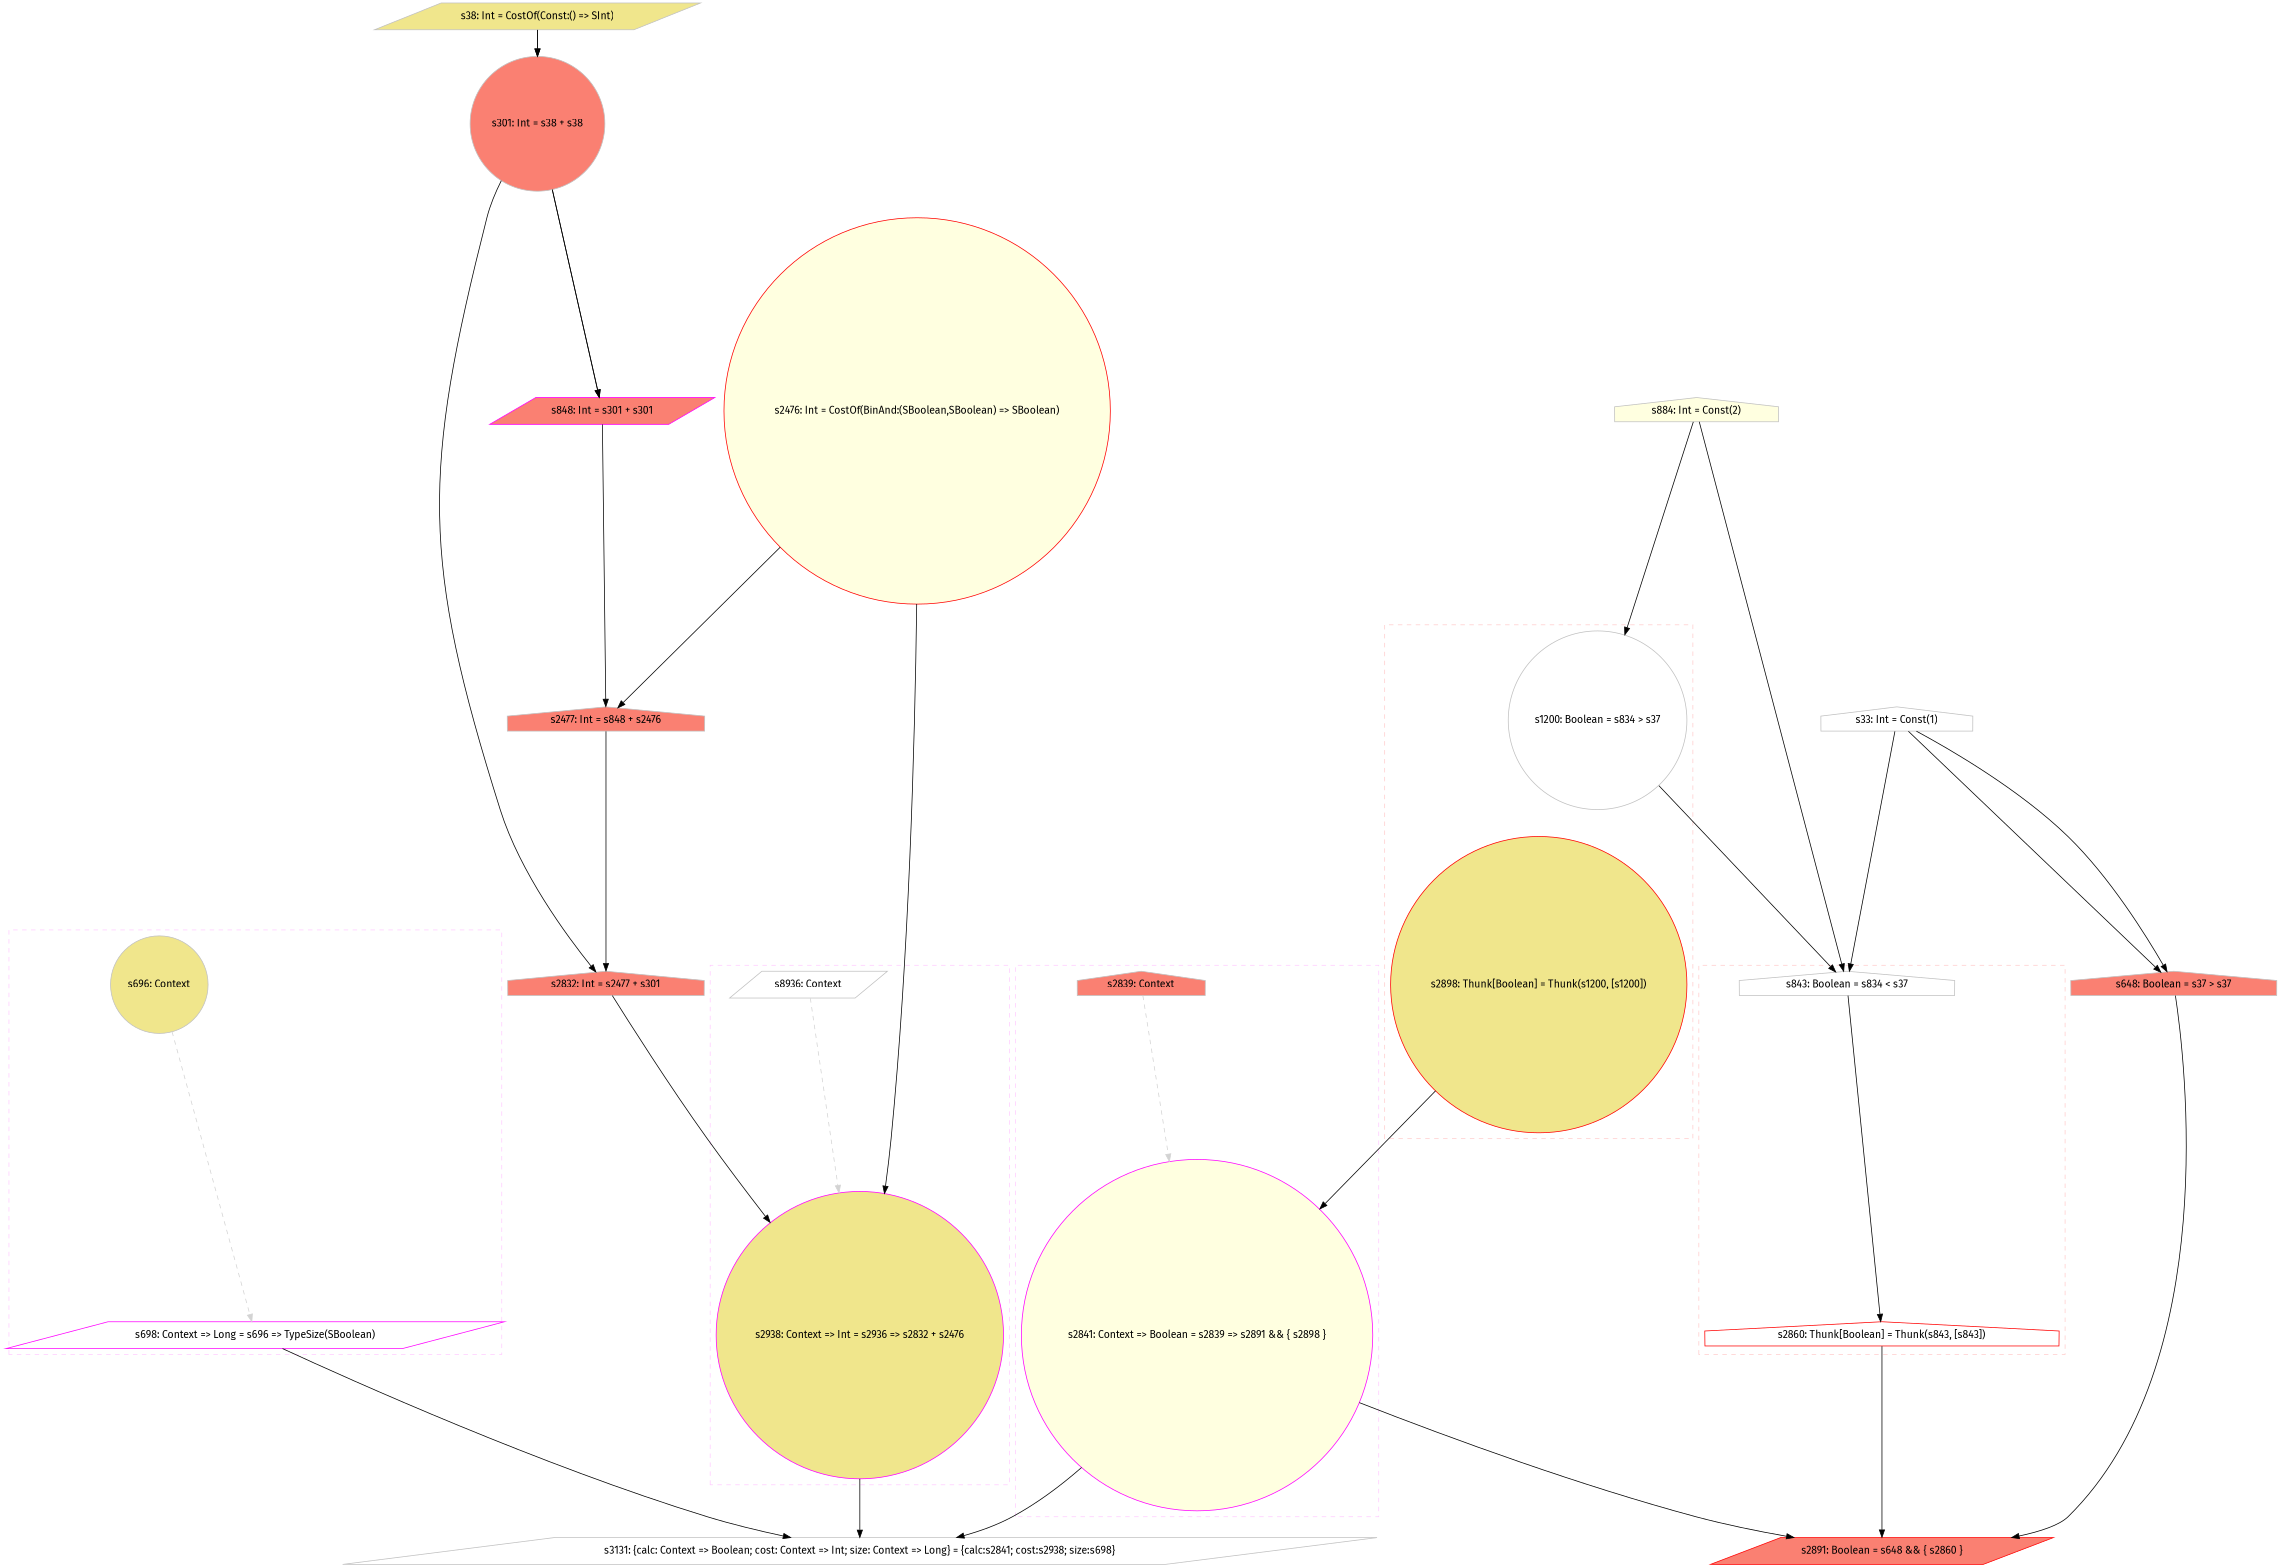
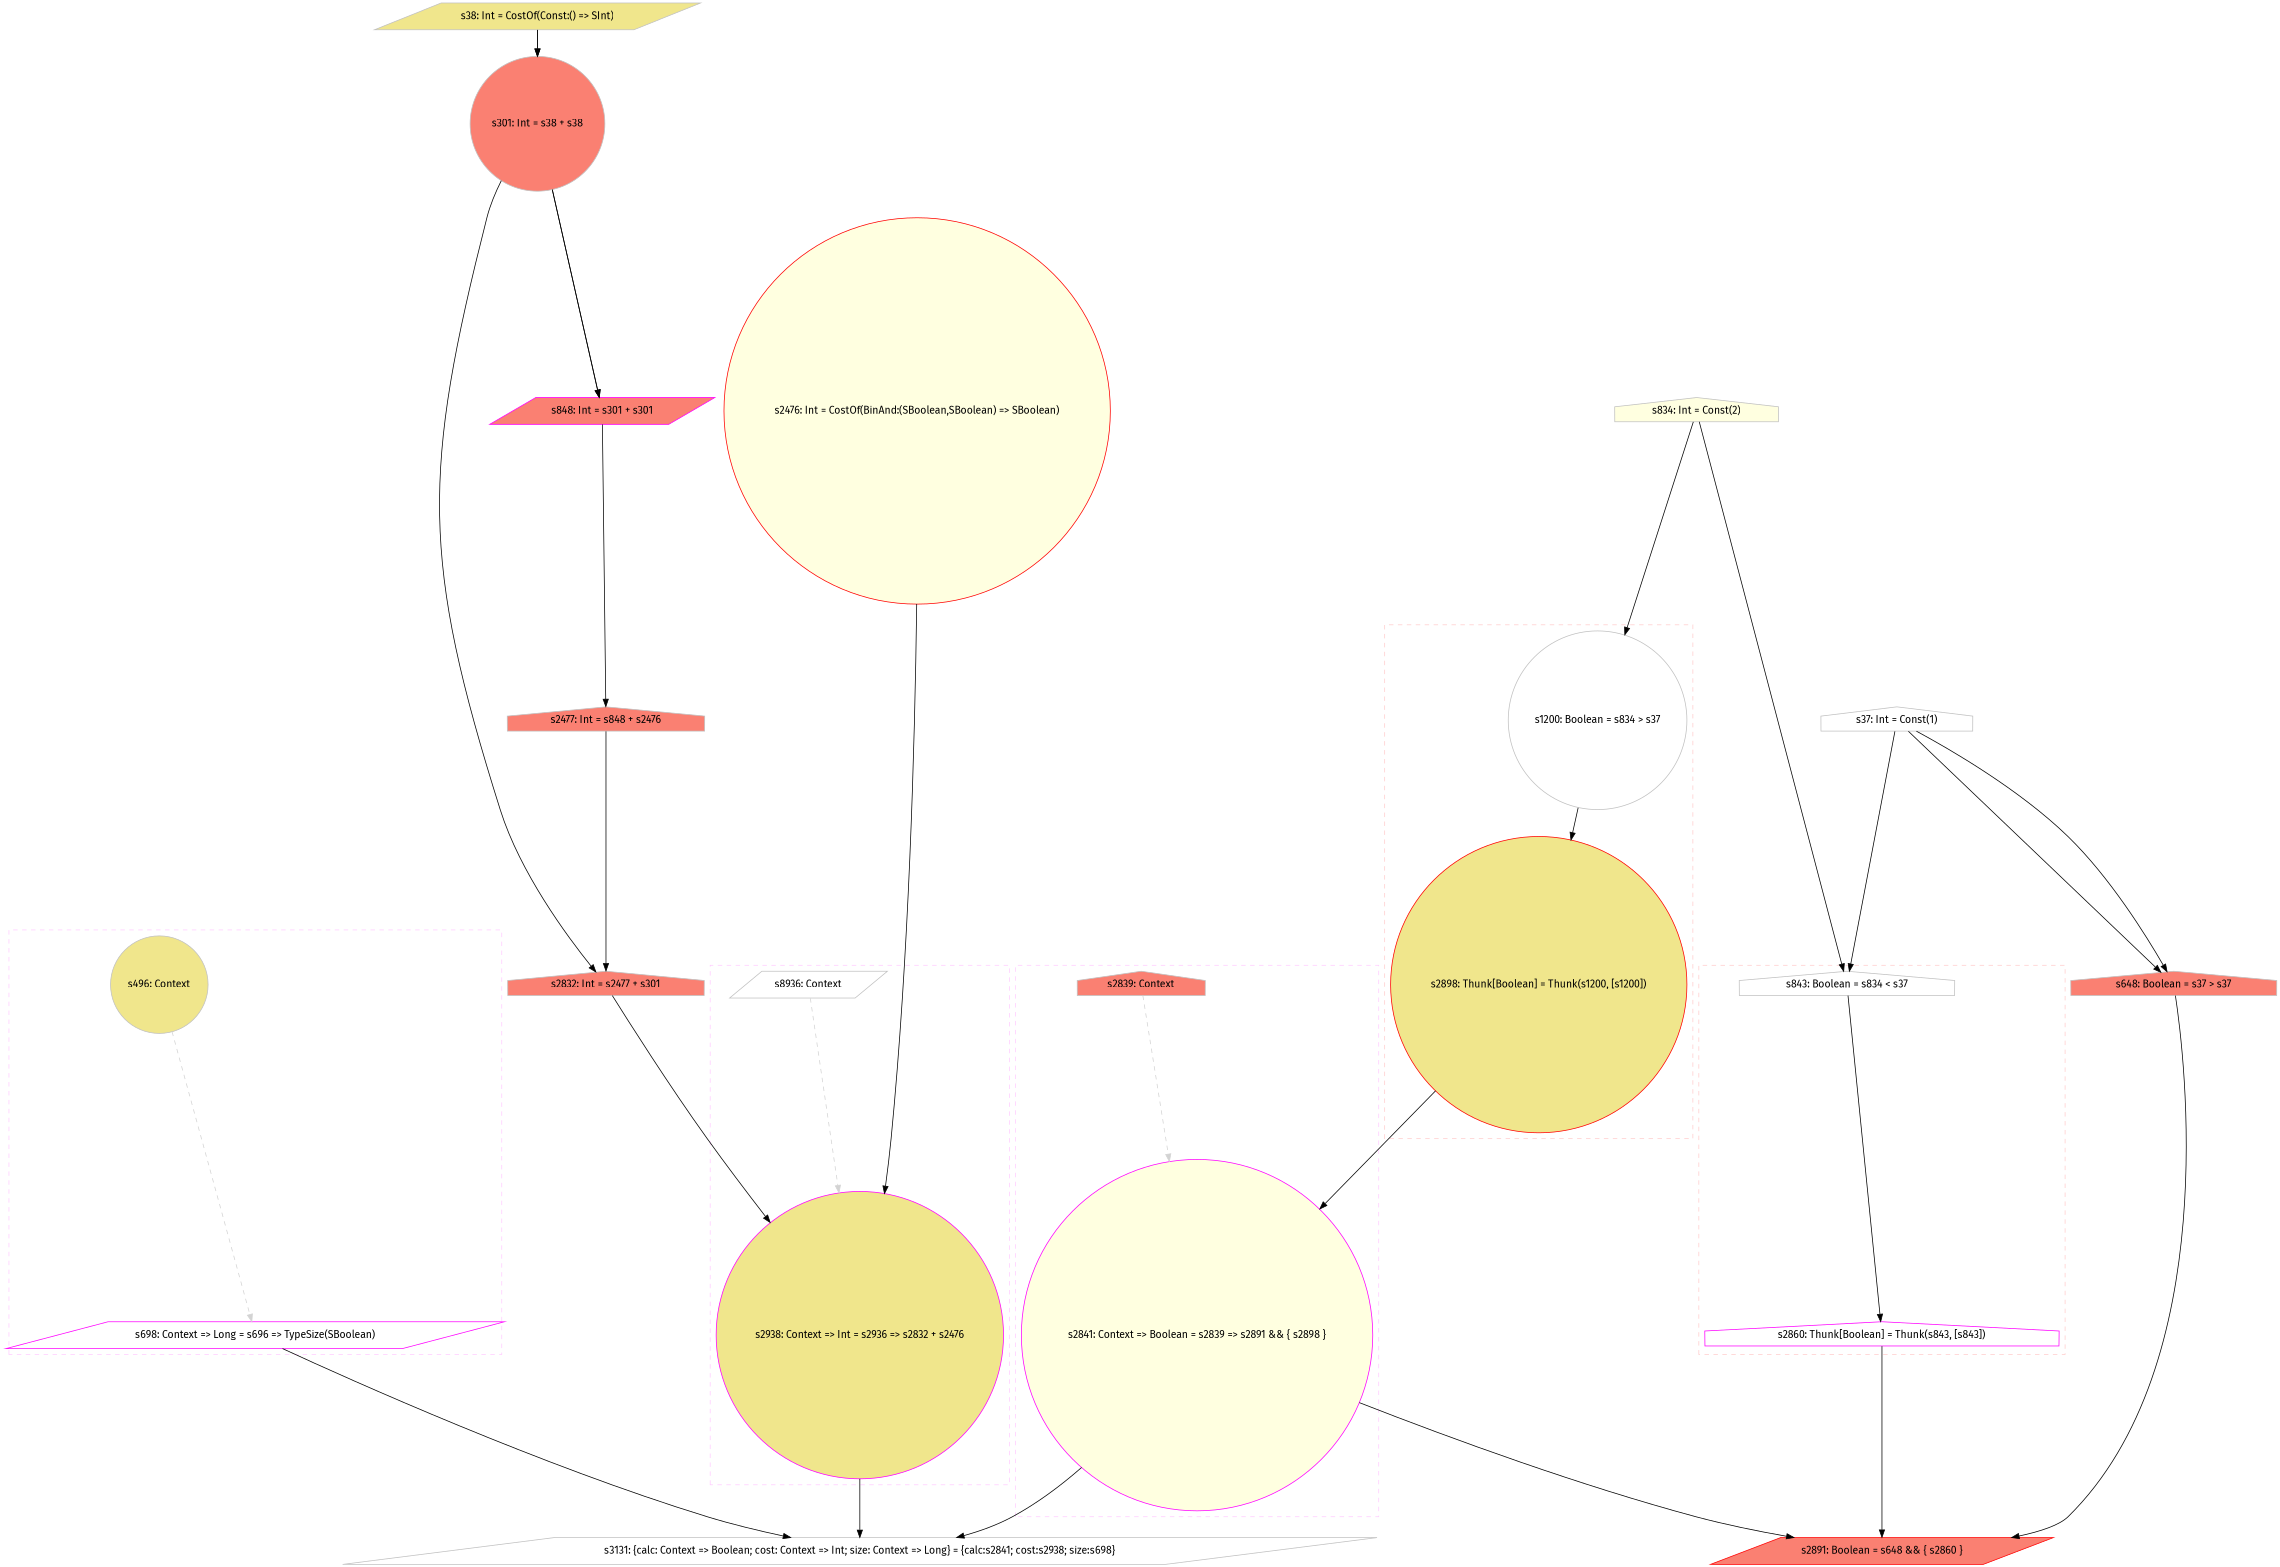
(1697, 411) -> (1697, 411)
(702, 625) -> none
(1897, 720) -> (1897, 720)
(1745, 876) -> (1575, 820)
(159, 985) -> (159, 985)
(1882, 1335) -> (1882, 1335)
